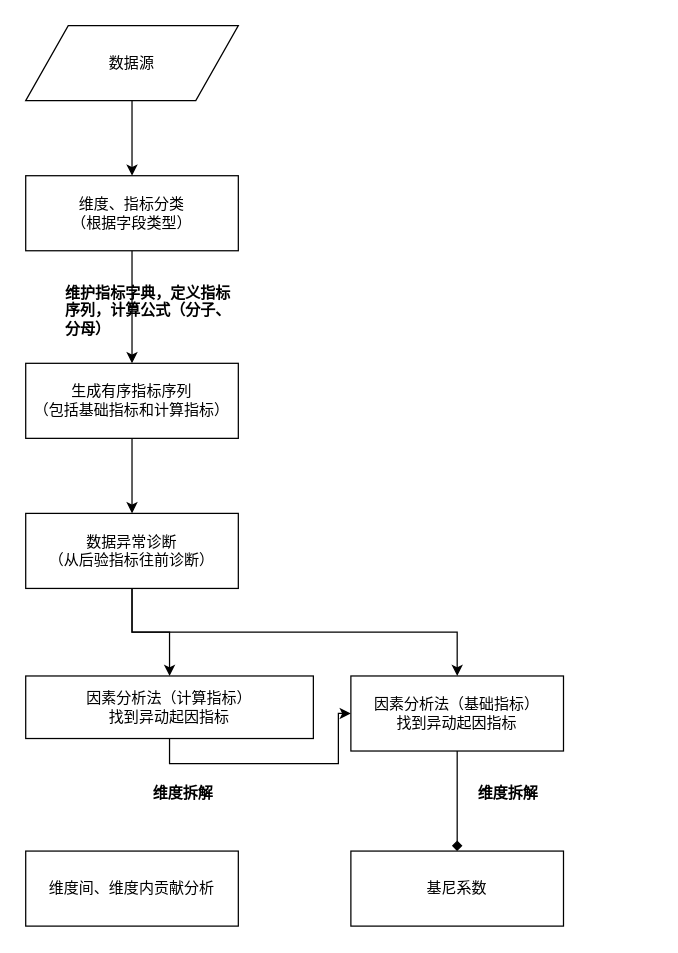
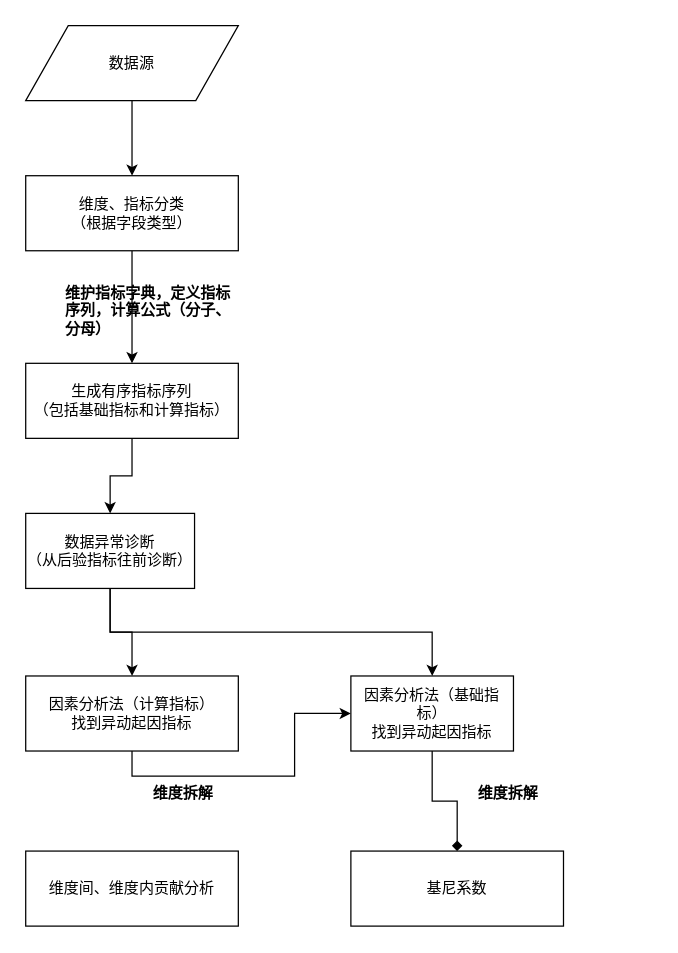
(132, 551) -> (110, 551)
(169, 707) -> (132, 713)
(457, 713) -> (432, 713)
